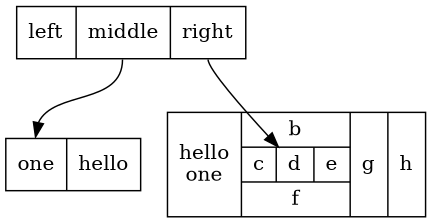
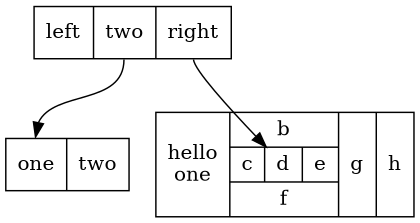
(123, 32) -> (125, 32)
(104, 164) -> (98, 164)
